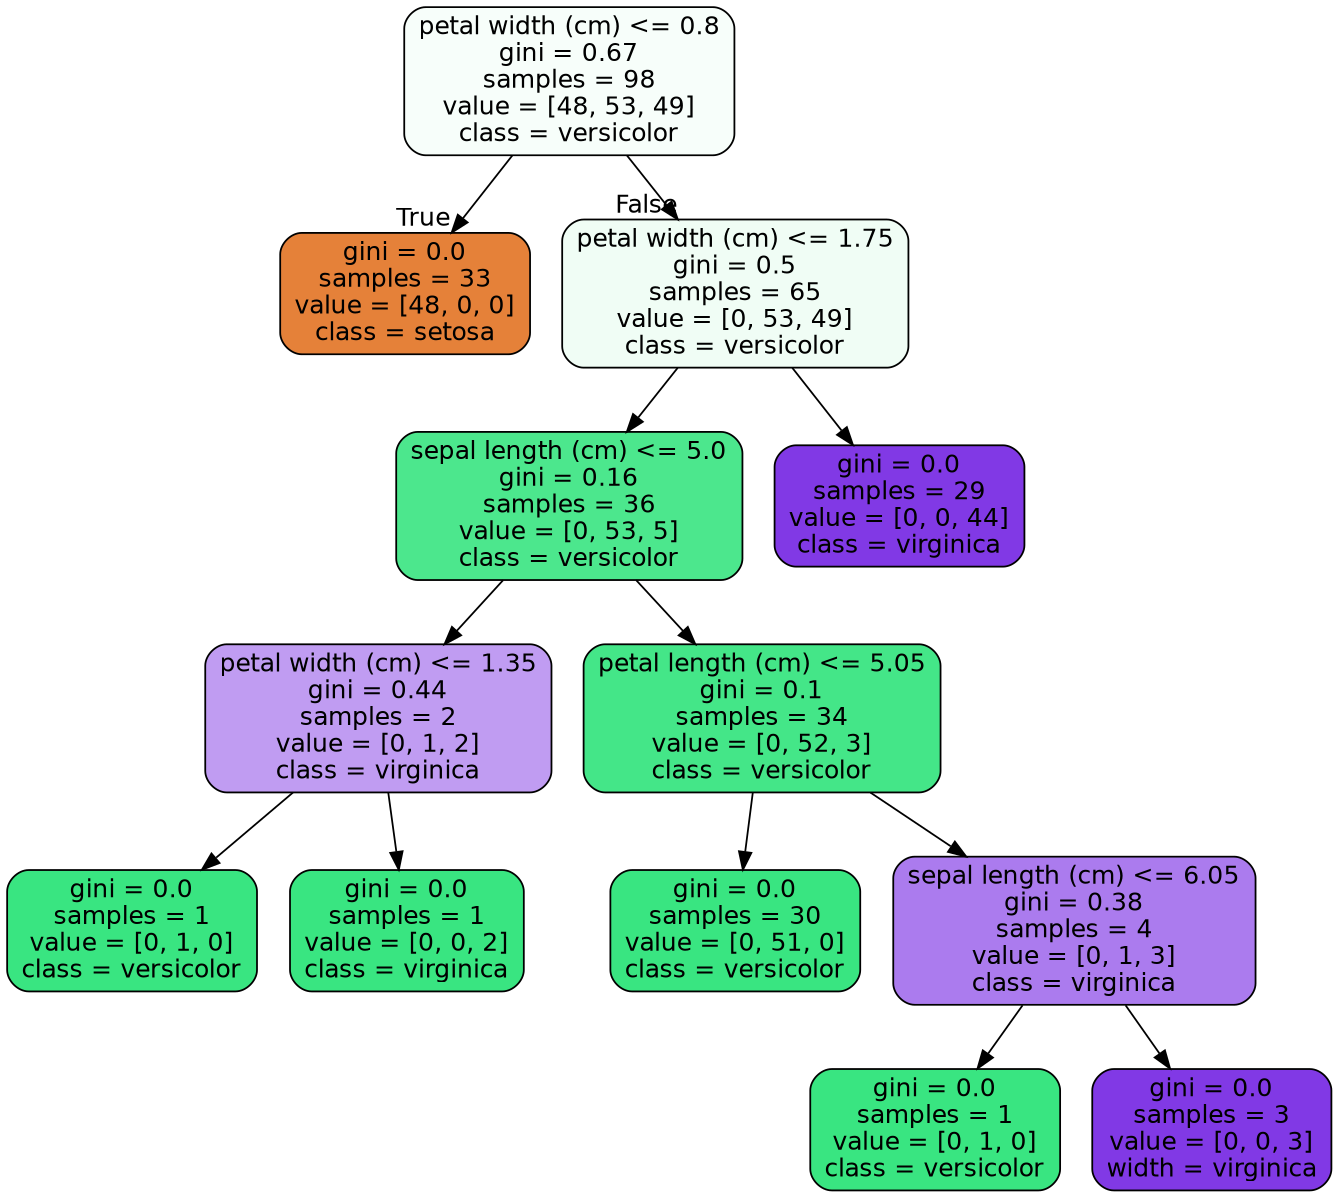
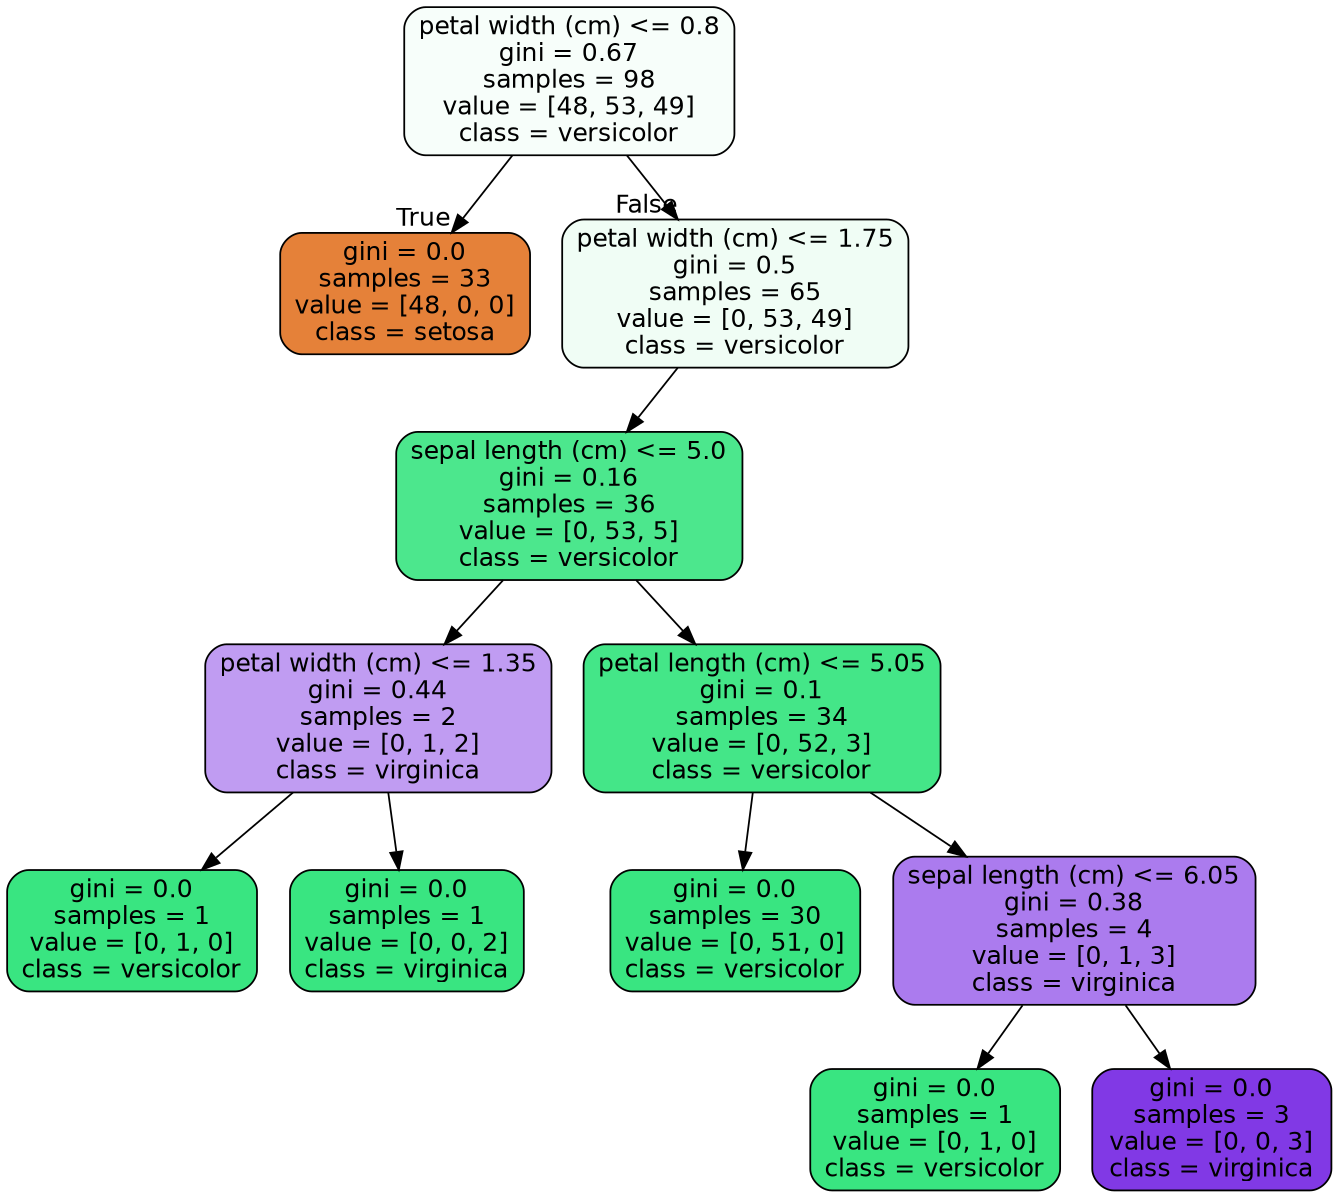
(900, 506) -> none
(1212, 1130) -> (1212, 1130)
